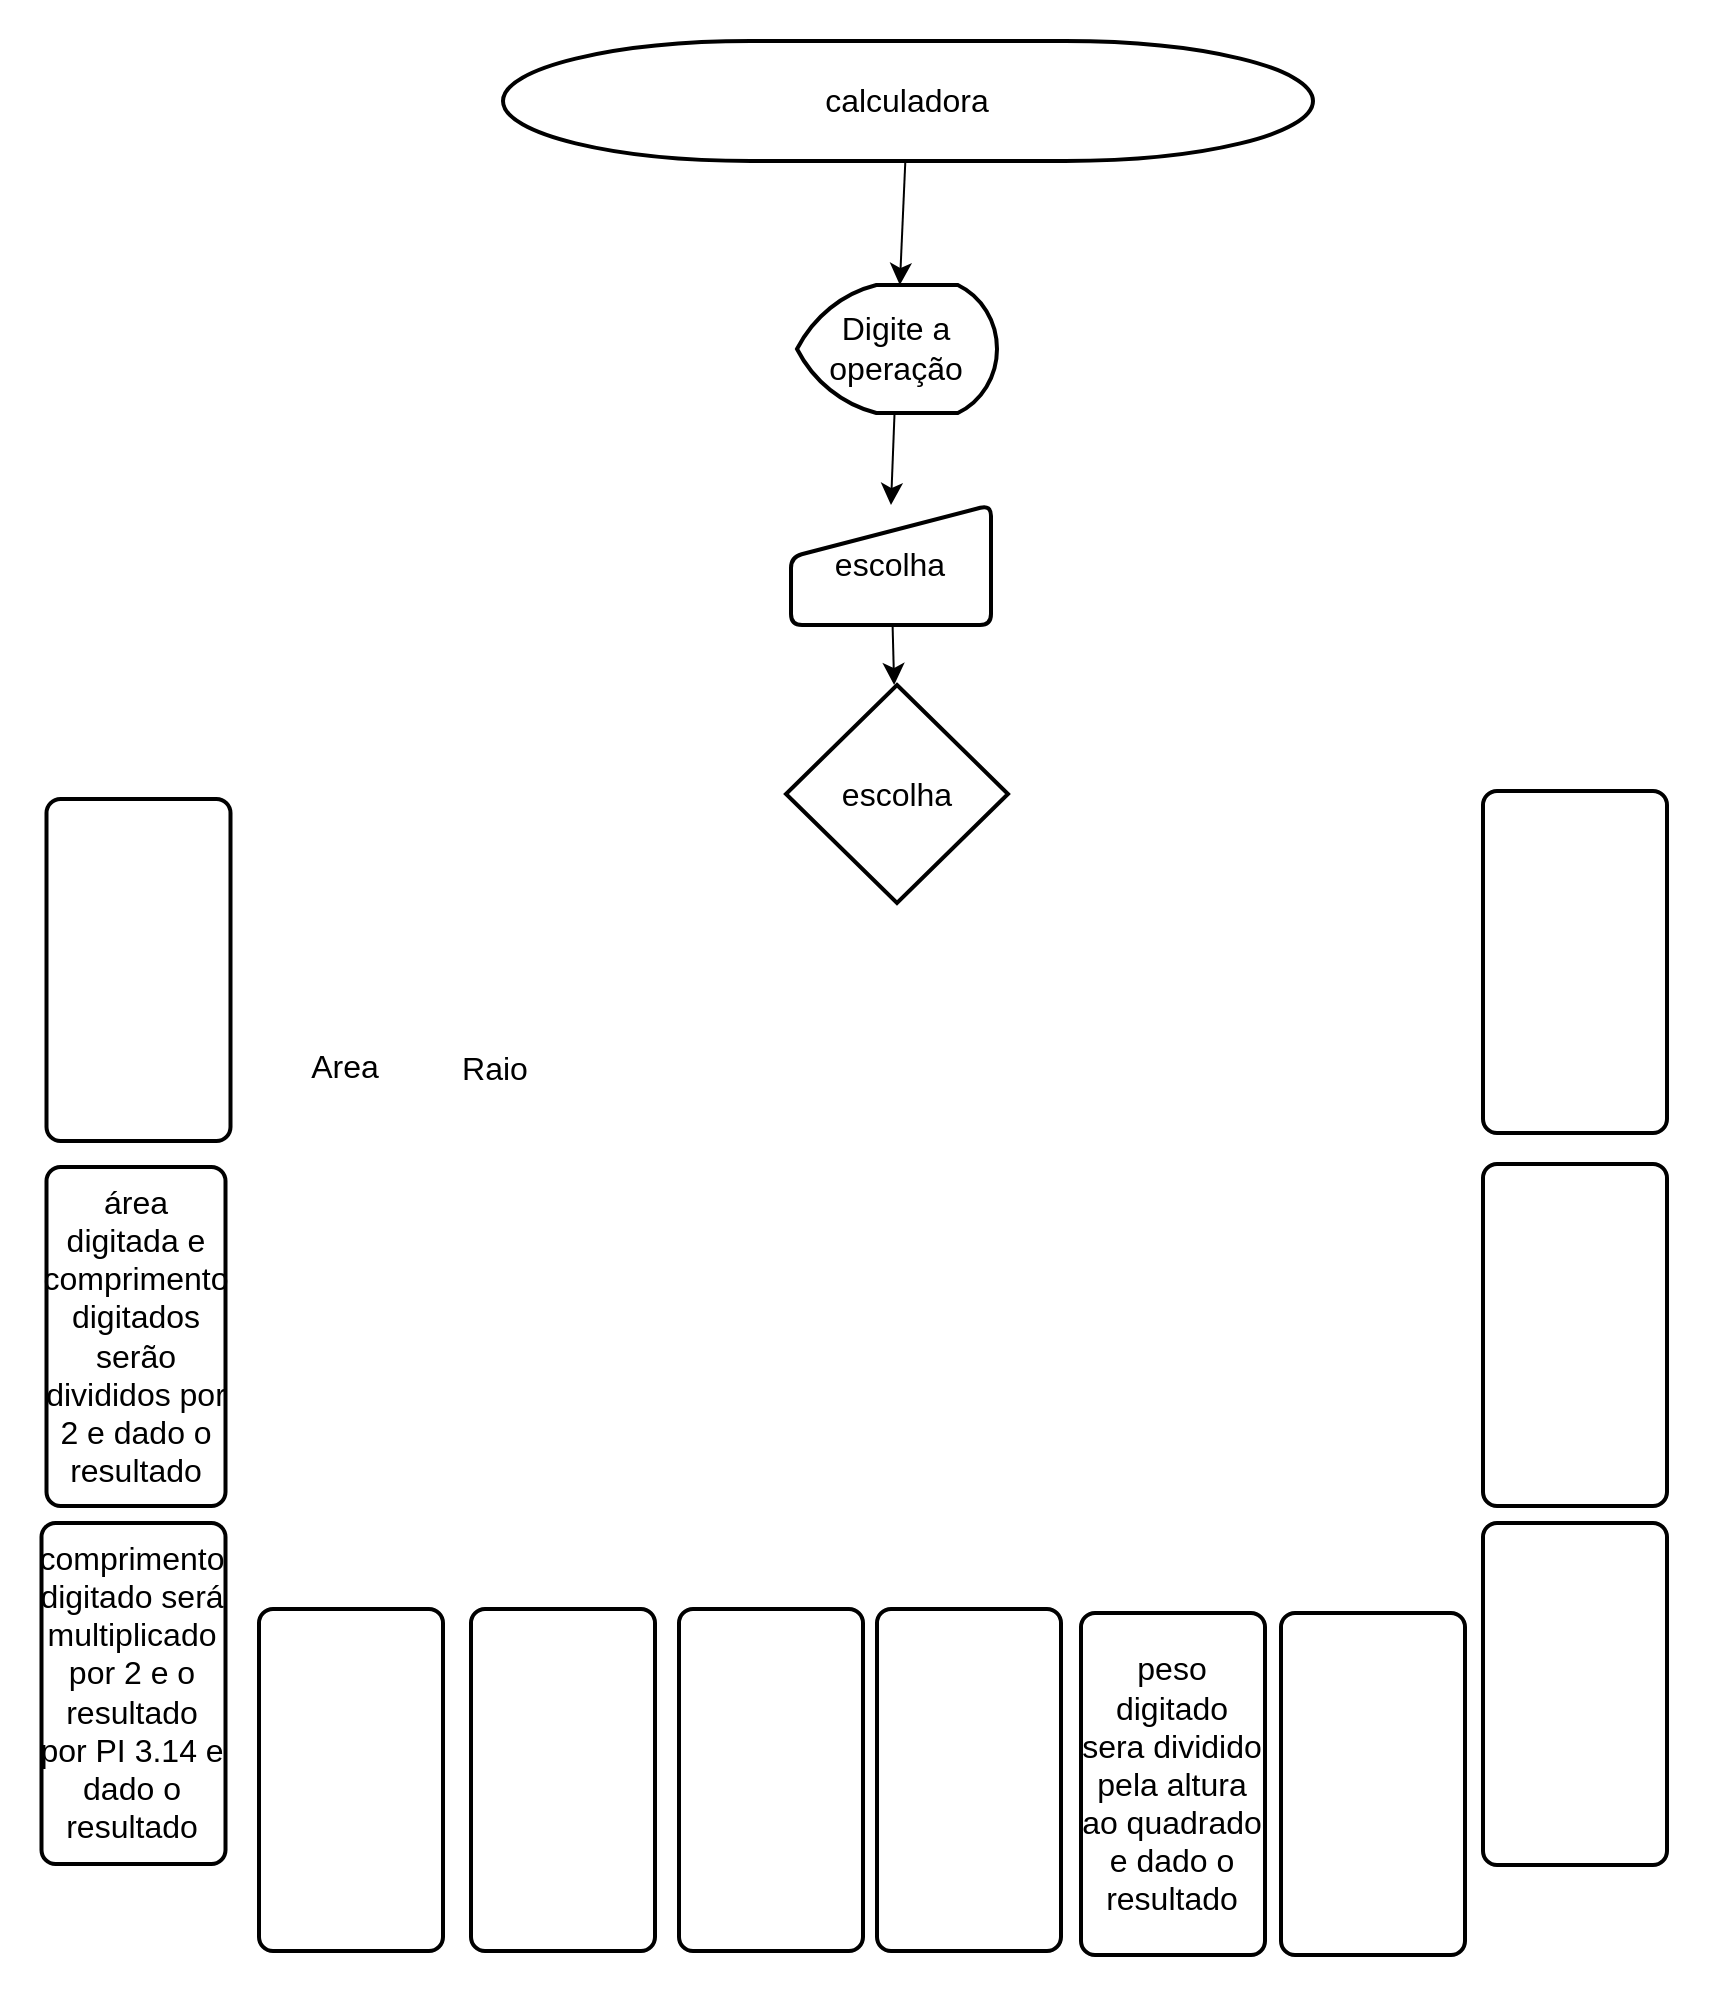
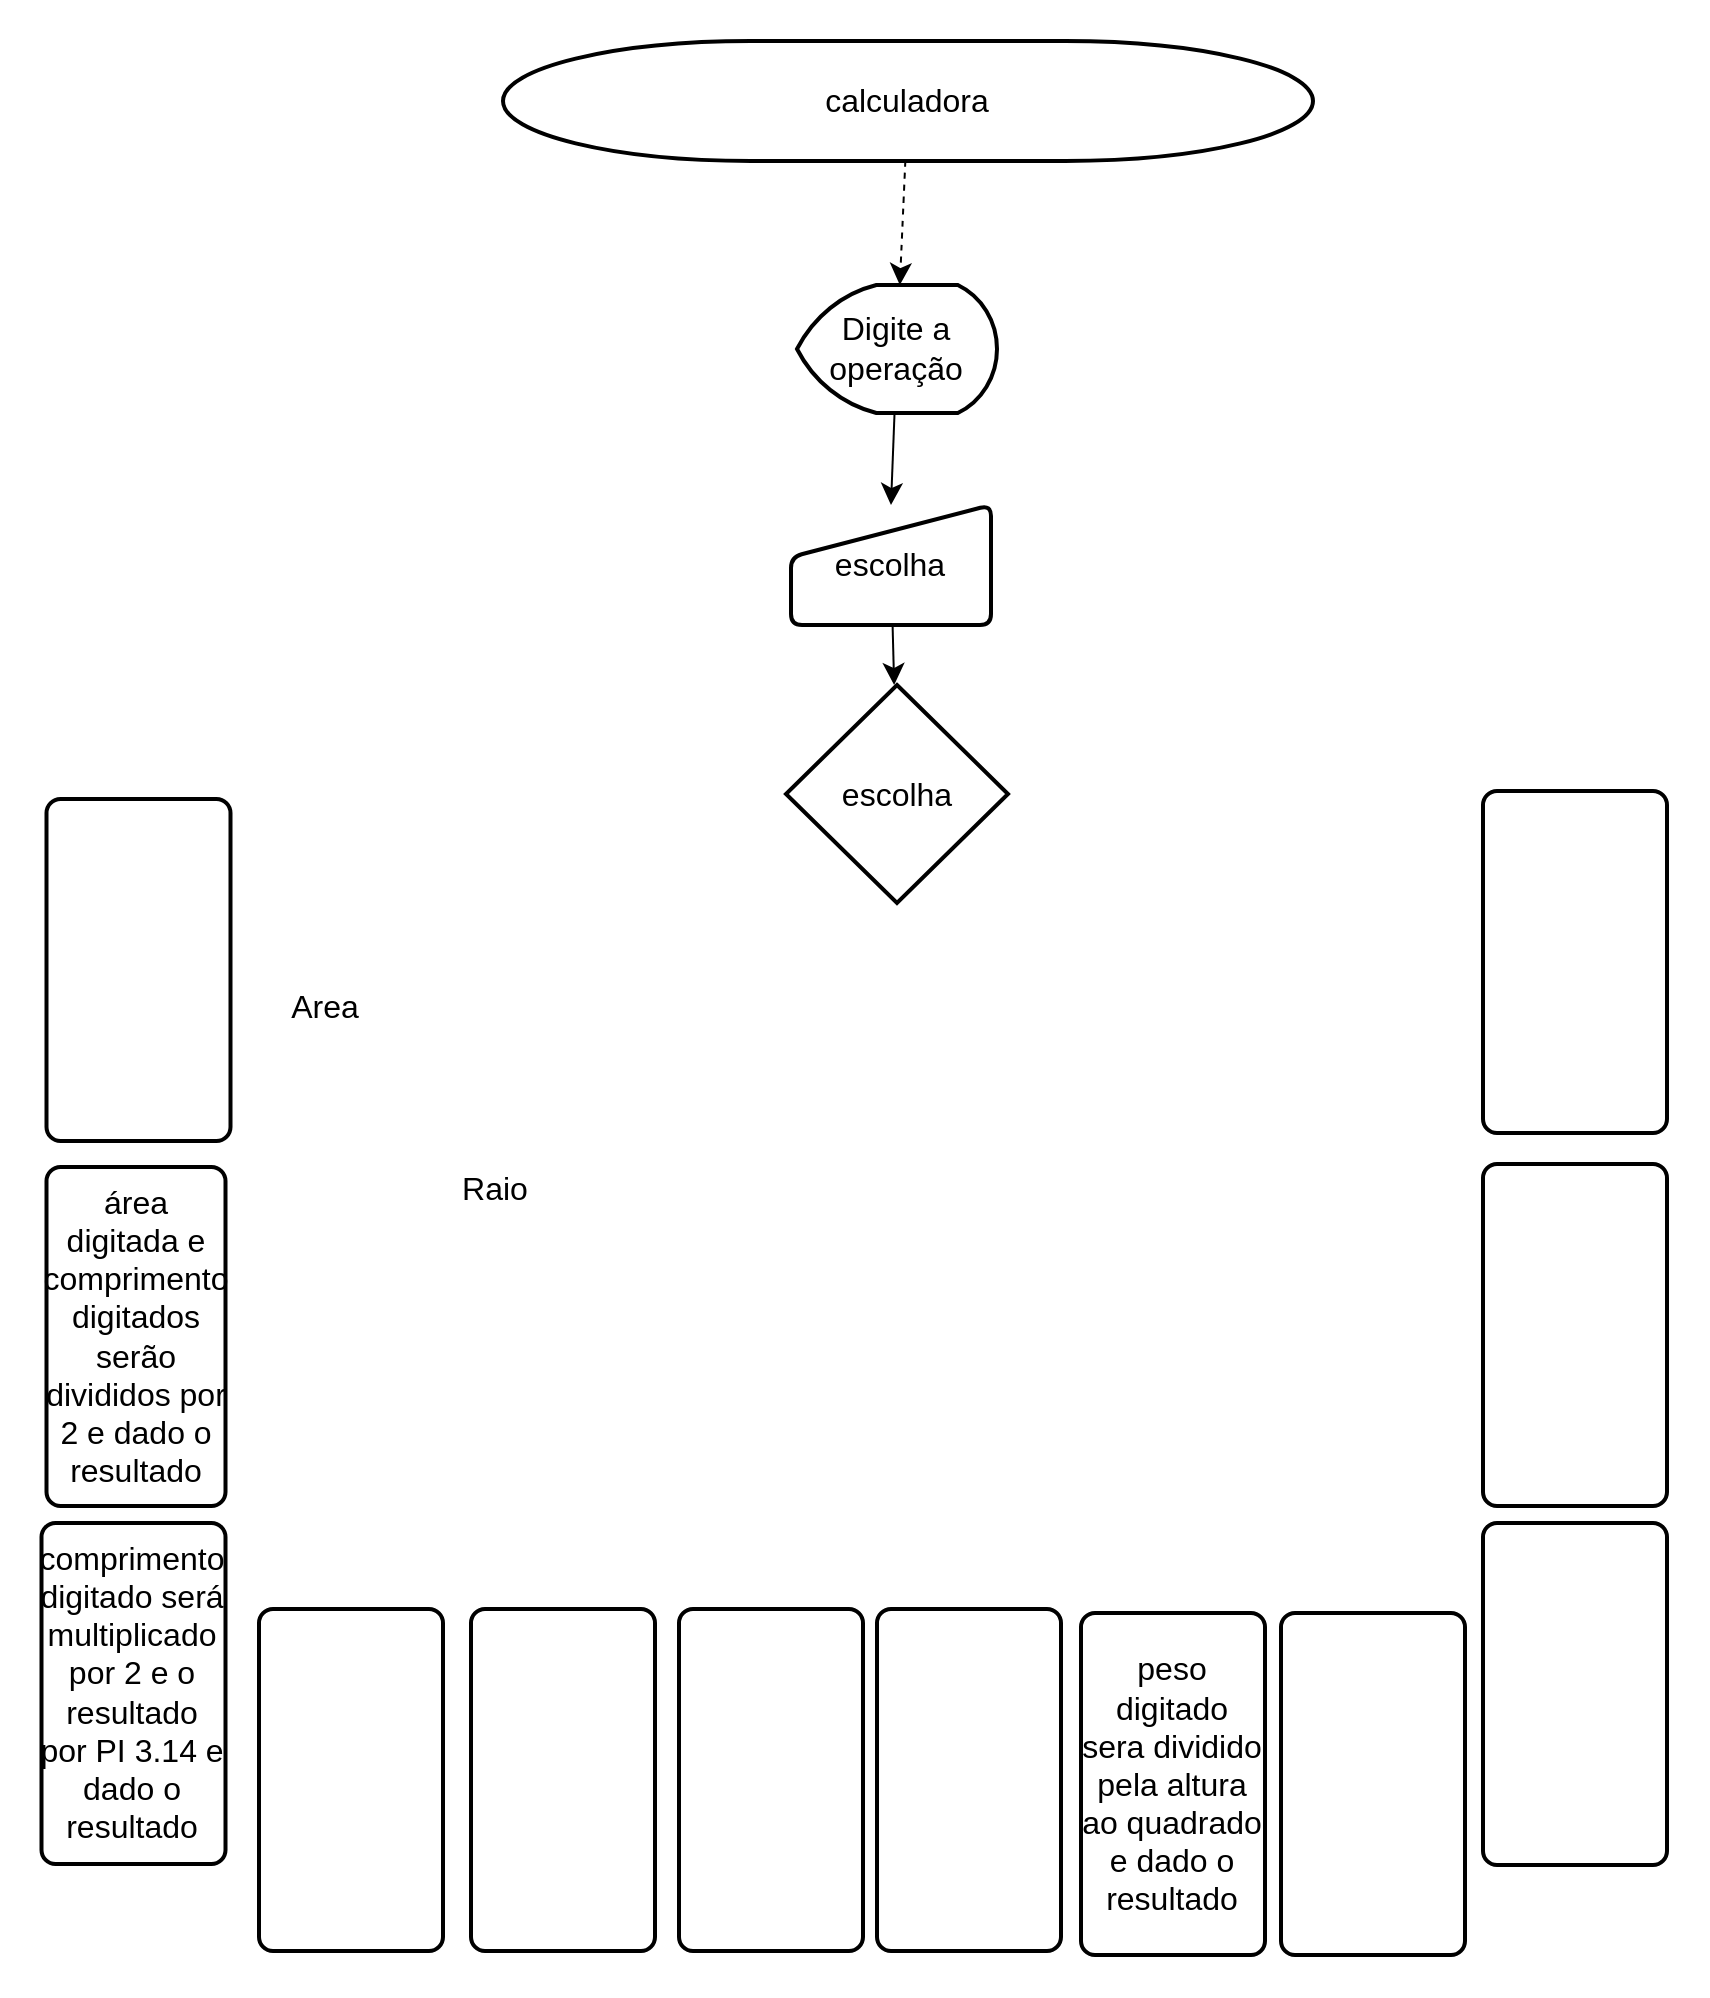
(903, 218) -> (903, 218)
(345, 1066) -> (325, 1006)
(494, 1068) -> (494, 1188)
